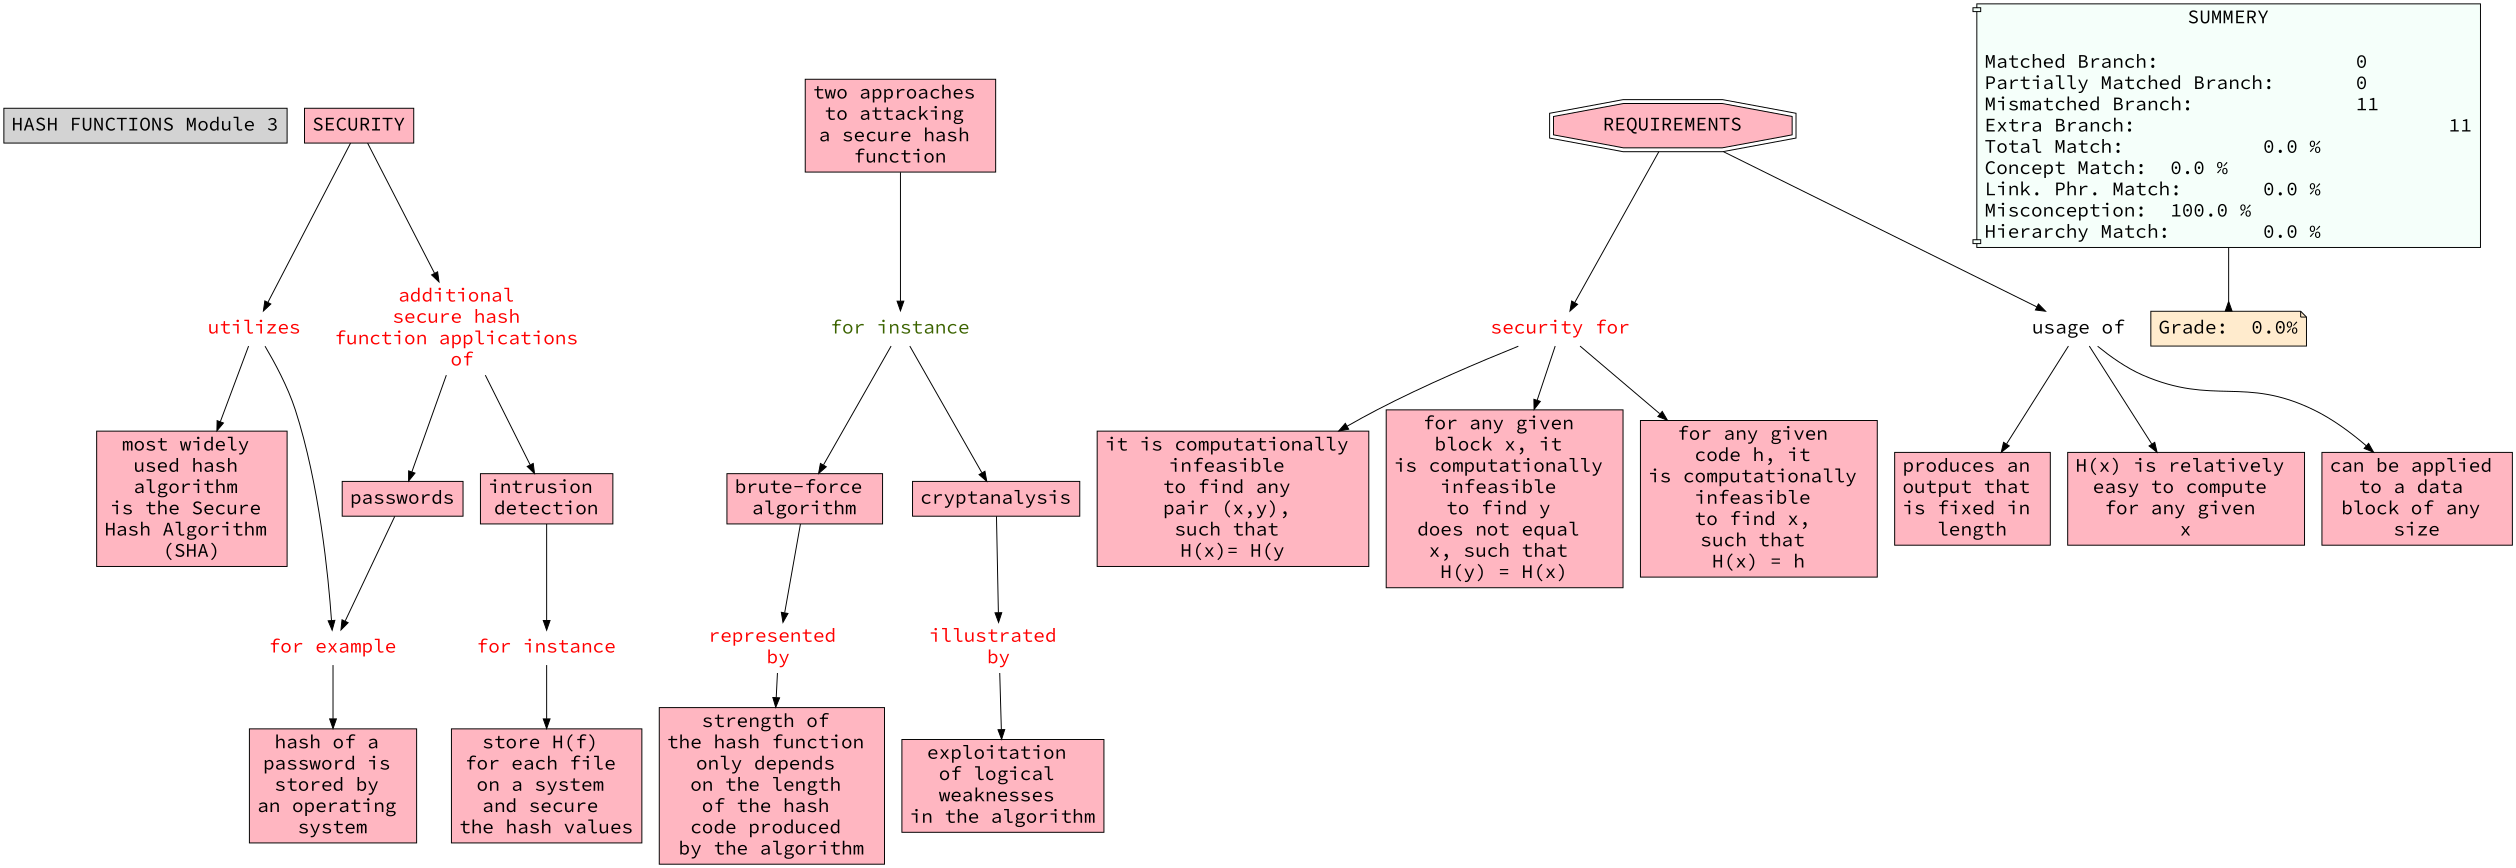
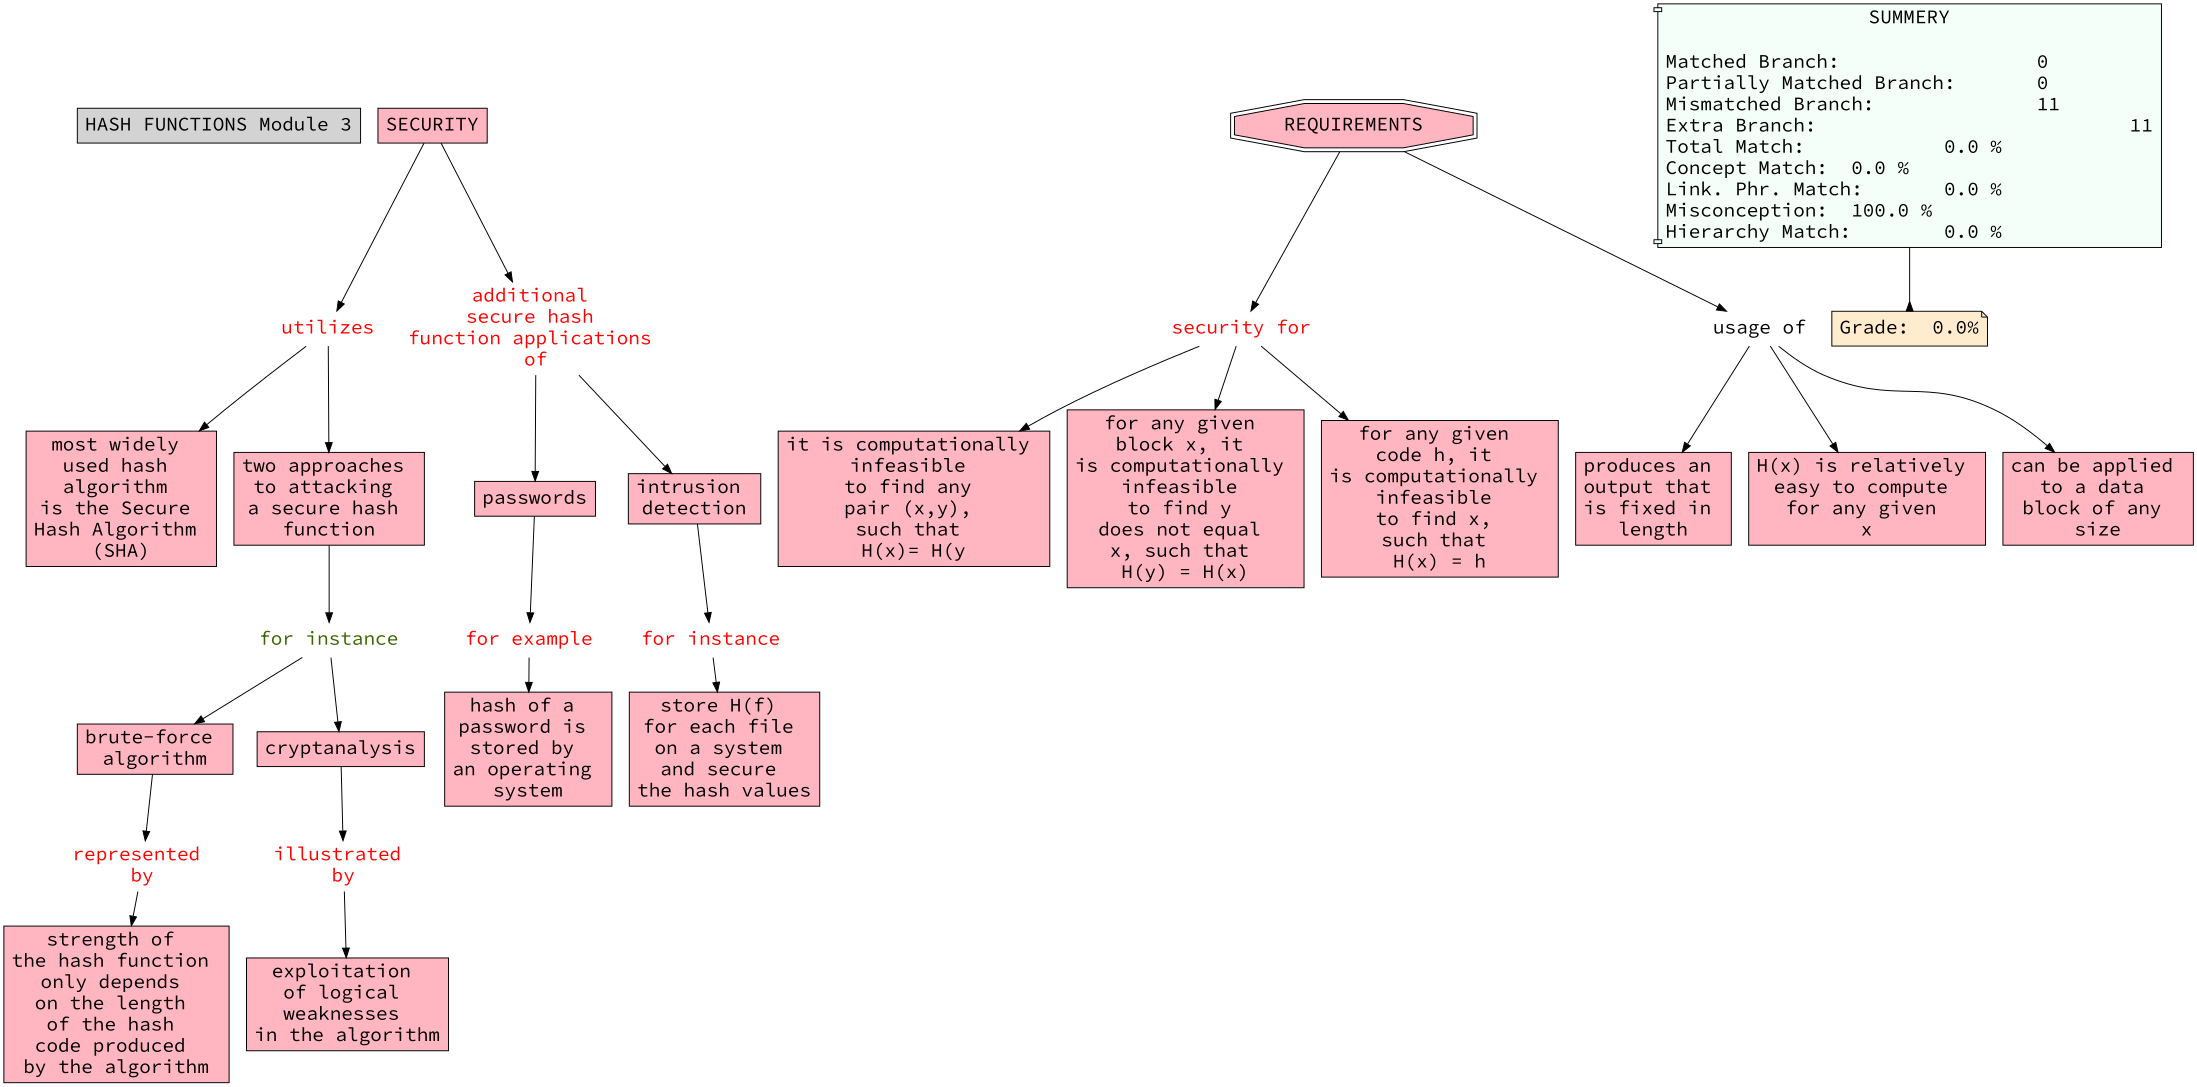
(313, 479) -> (329, 394)
